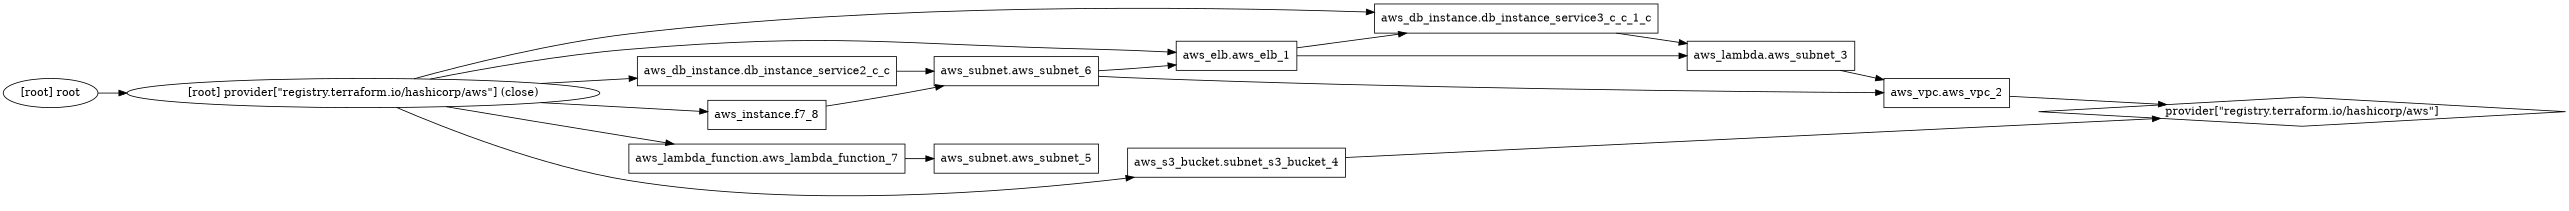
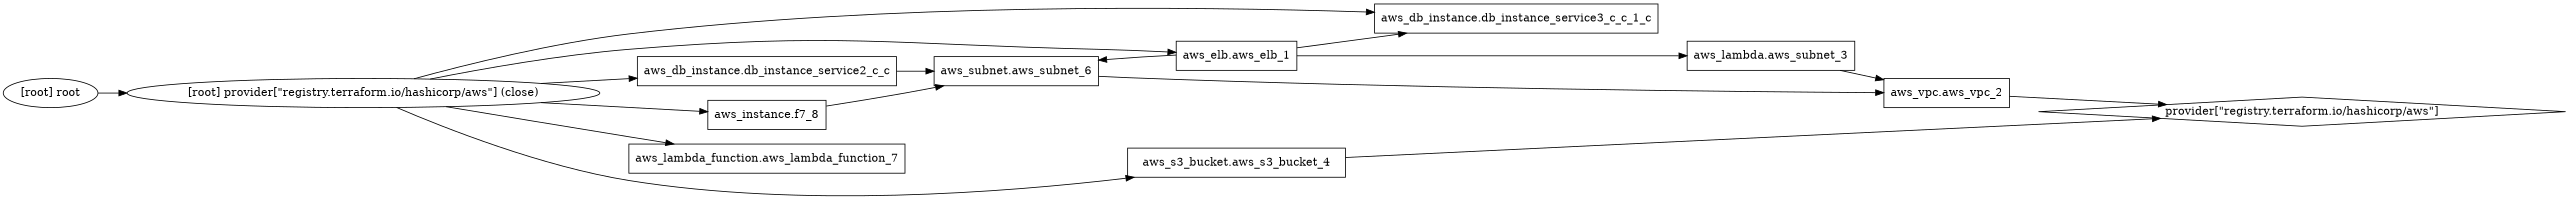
(1648, 38) -> none
(1133, 68) -> (1141, 57)
(1016, 159) -> none
(1237, 163) -> (1237, 163)
